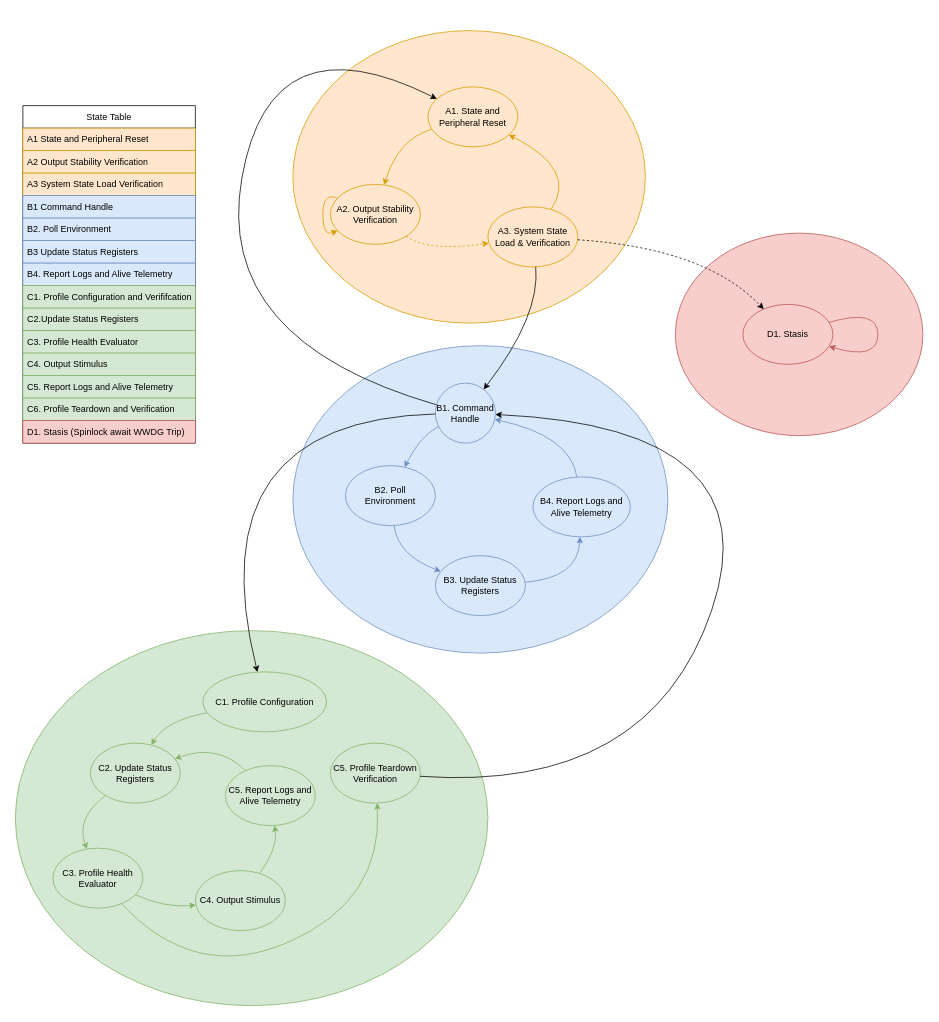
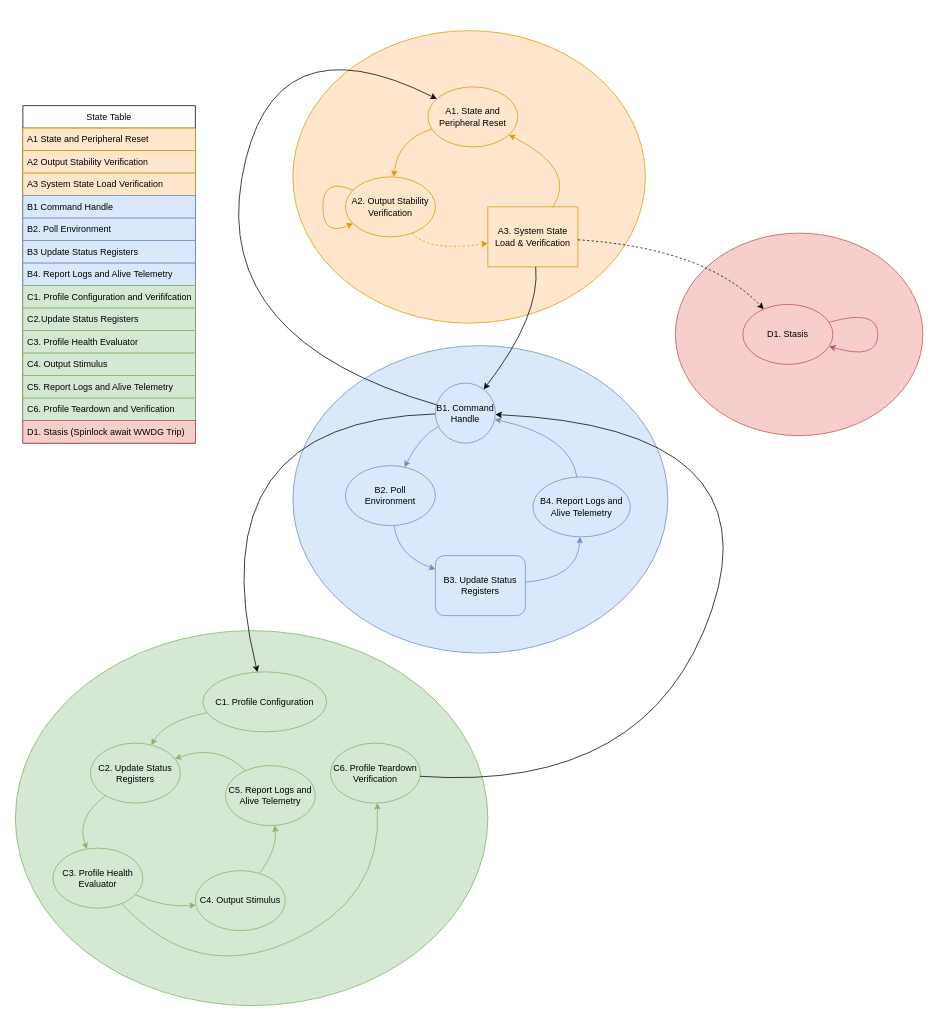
(375, 214) -> (390, 207)
(533, 237) -> (533, 237)
(480, 585) -> (480, 585)
(375, 773) -> (375, 773)
